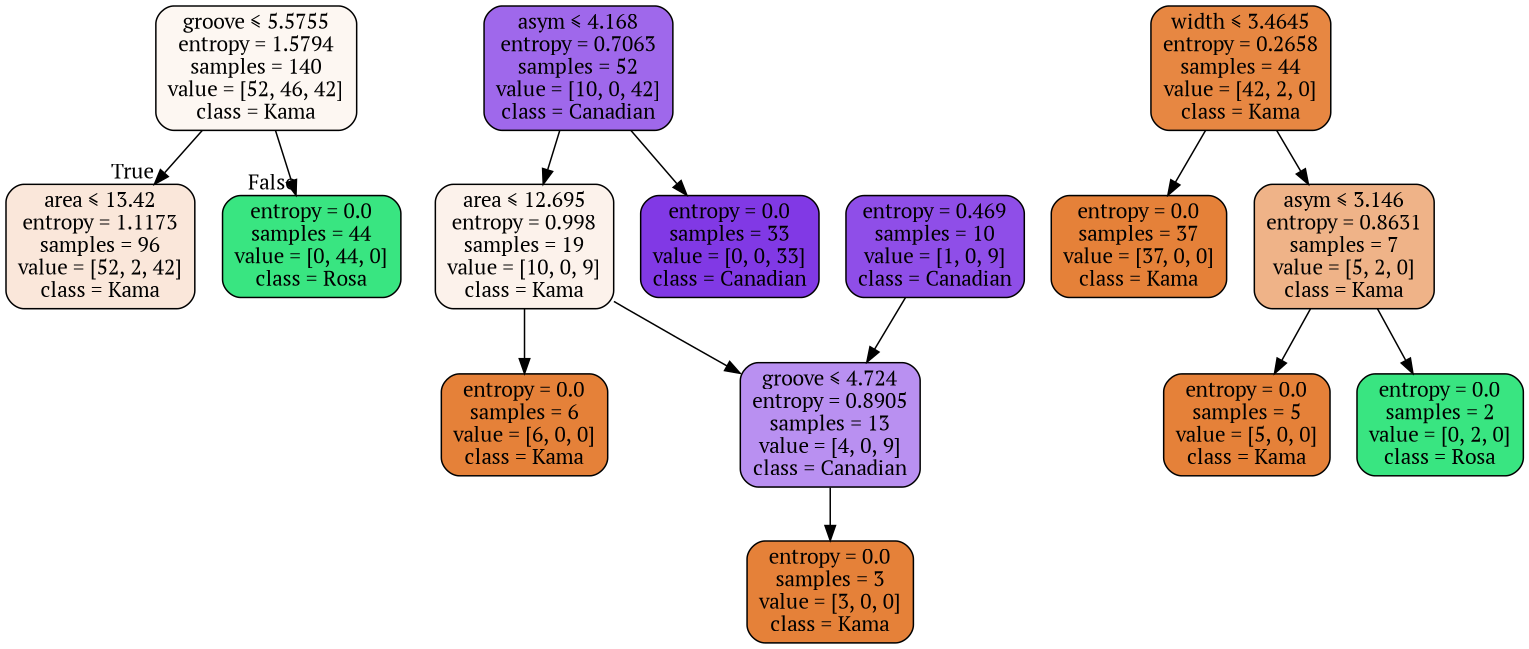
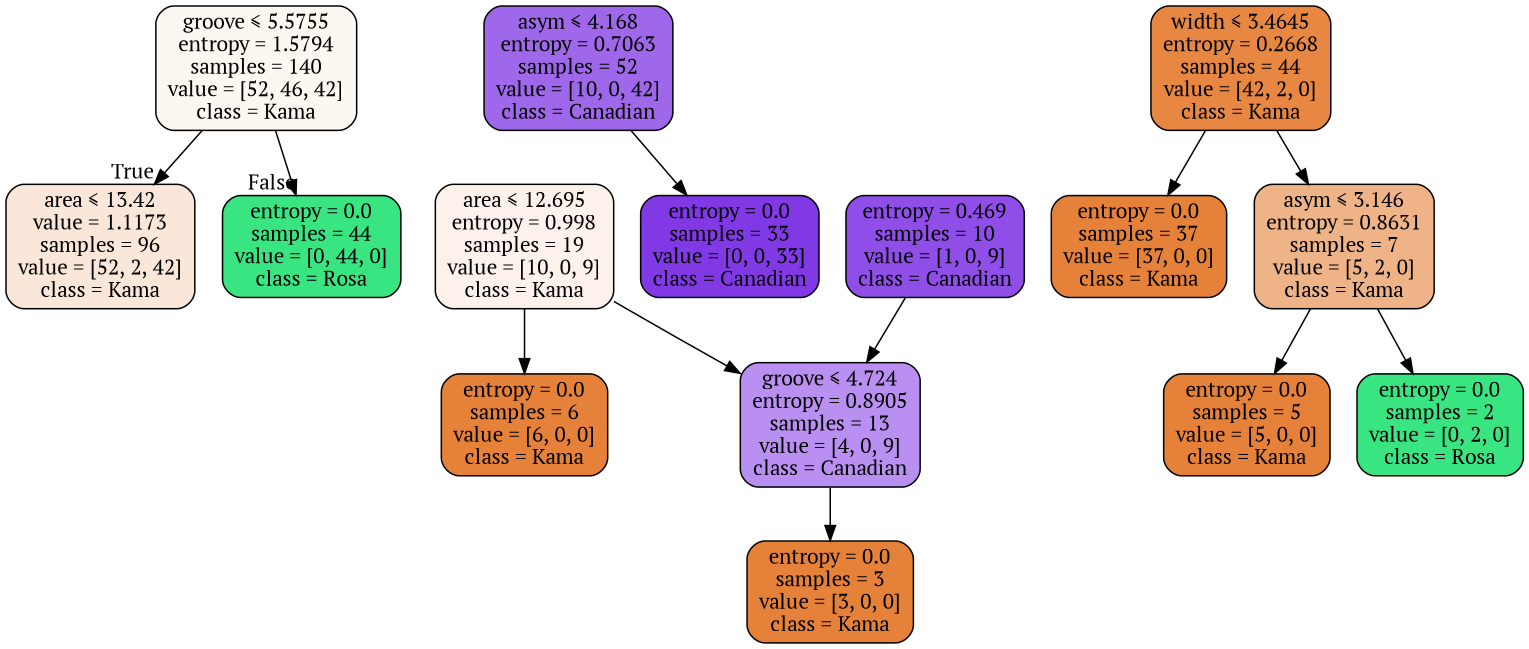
(1241, 45) -> (1241, 45)
(554, 150) -> none
(100, 223) -> (100, 223)
